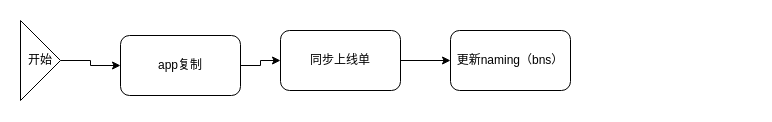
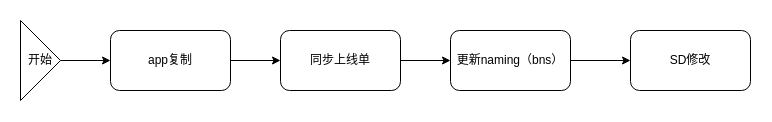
none -> (597, 61)
none -> (691, 61)
(181, 66) -> (171, 61)
